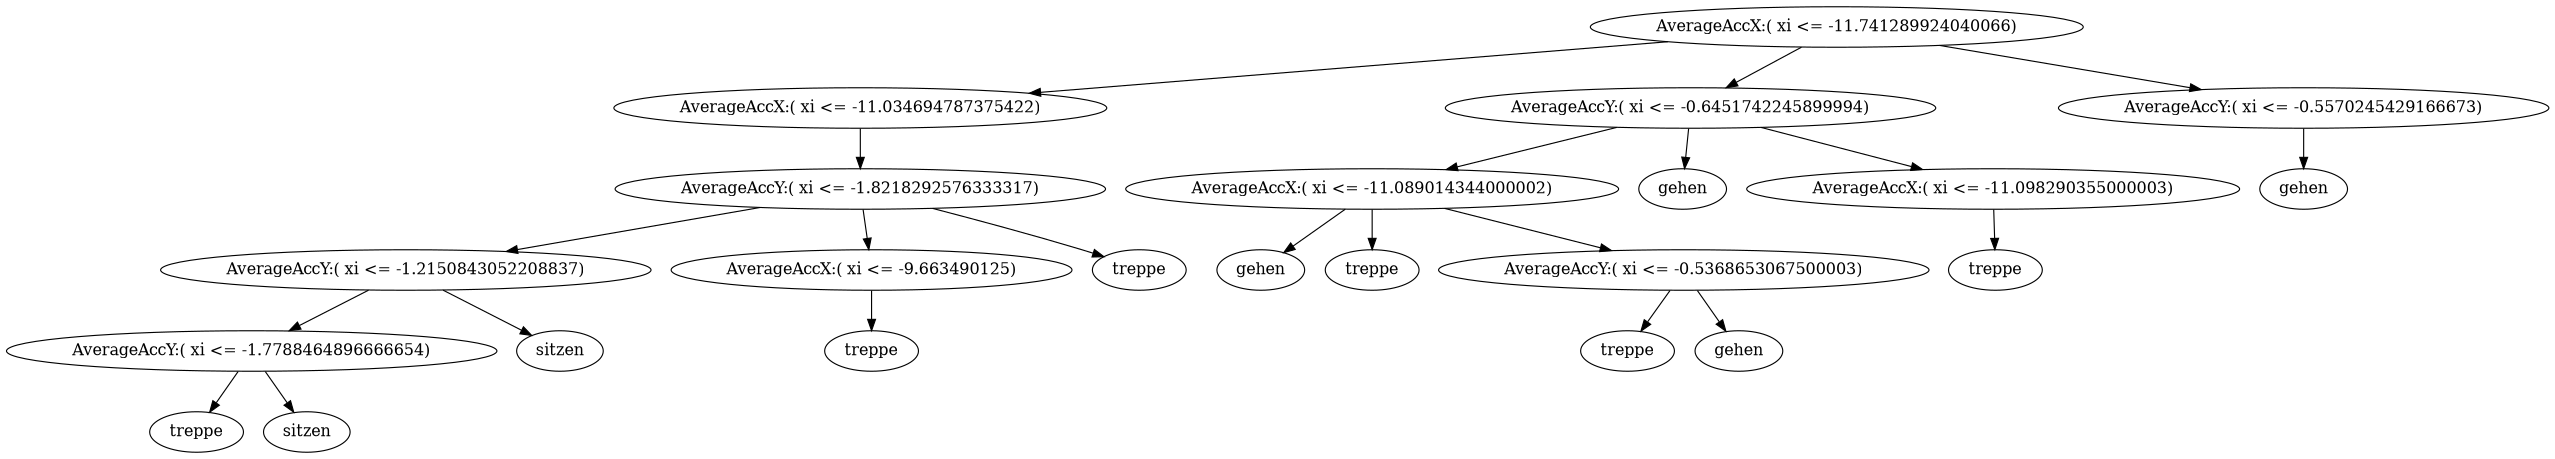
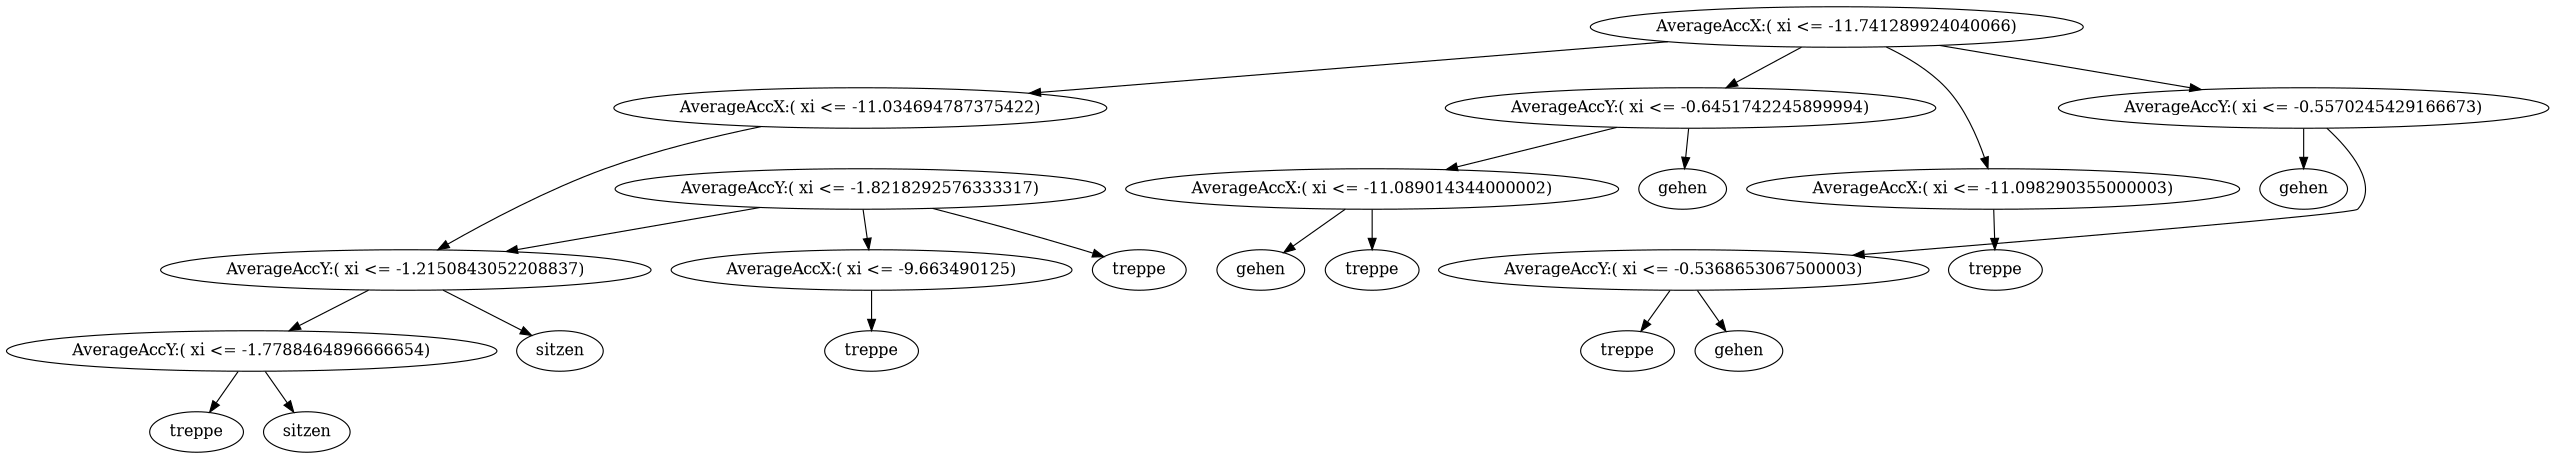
(860, 143) -> (599, 171)
(1836, 147) -> (1948, 91)
(1522, 228) -> (2159, 230)
